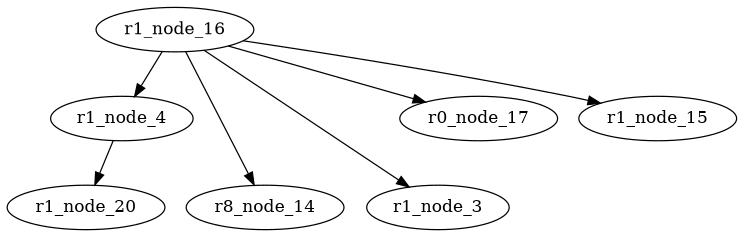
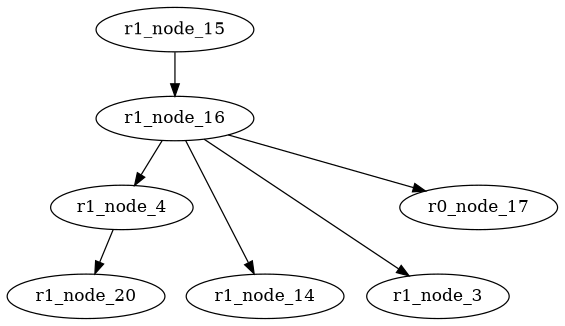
(416, 68) -> (175, 68)
(265, 207) -> (265, 296)
